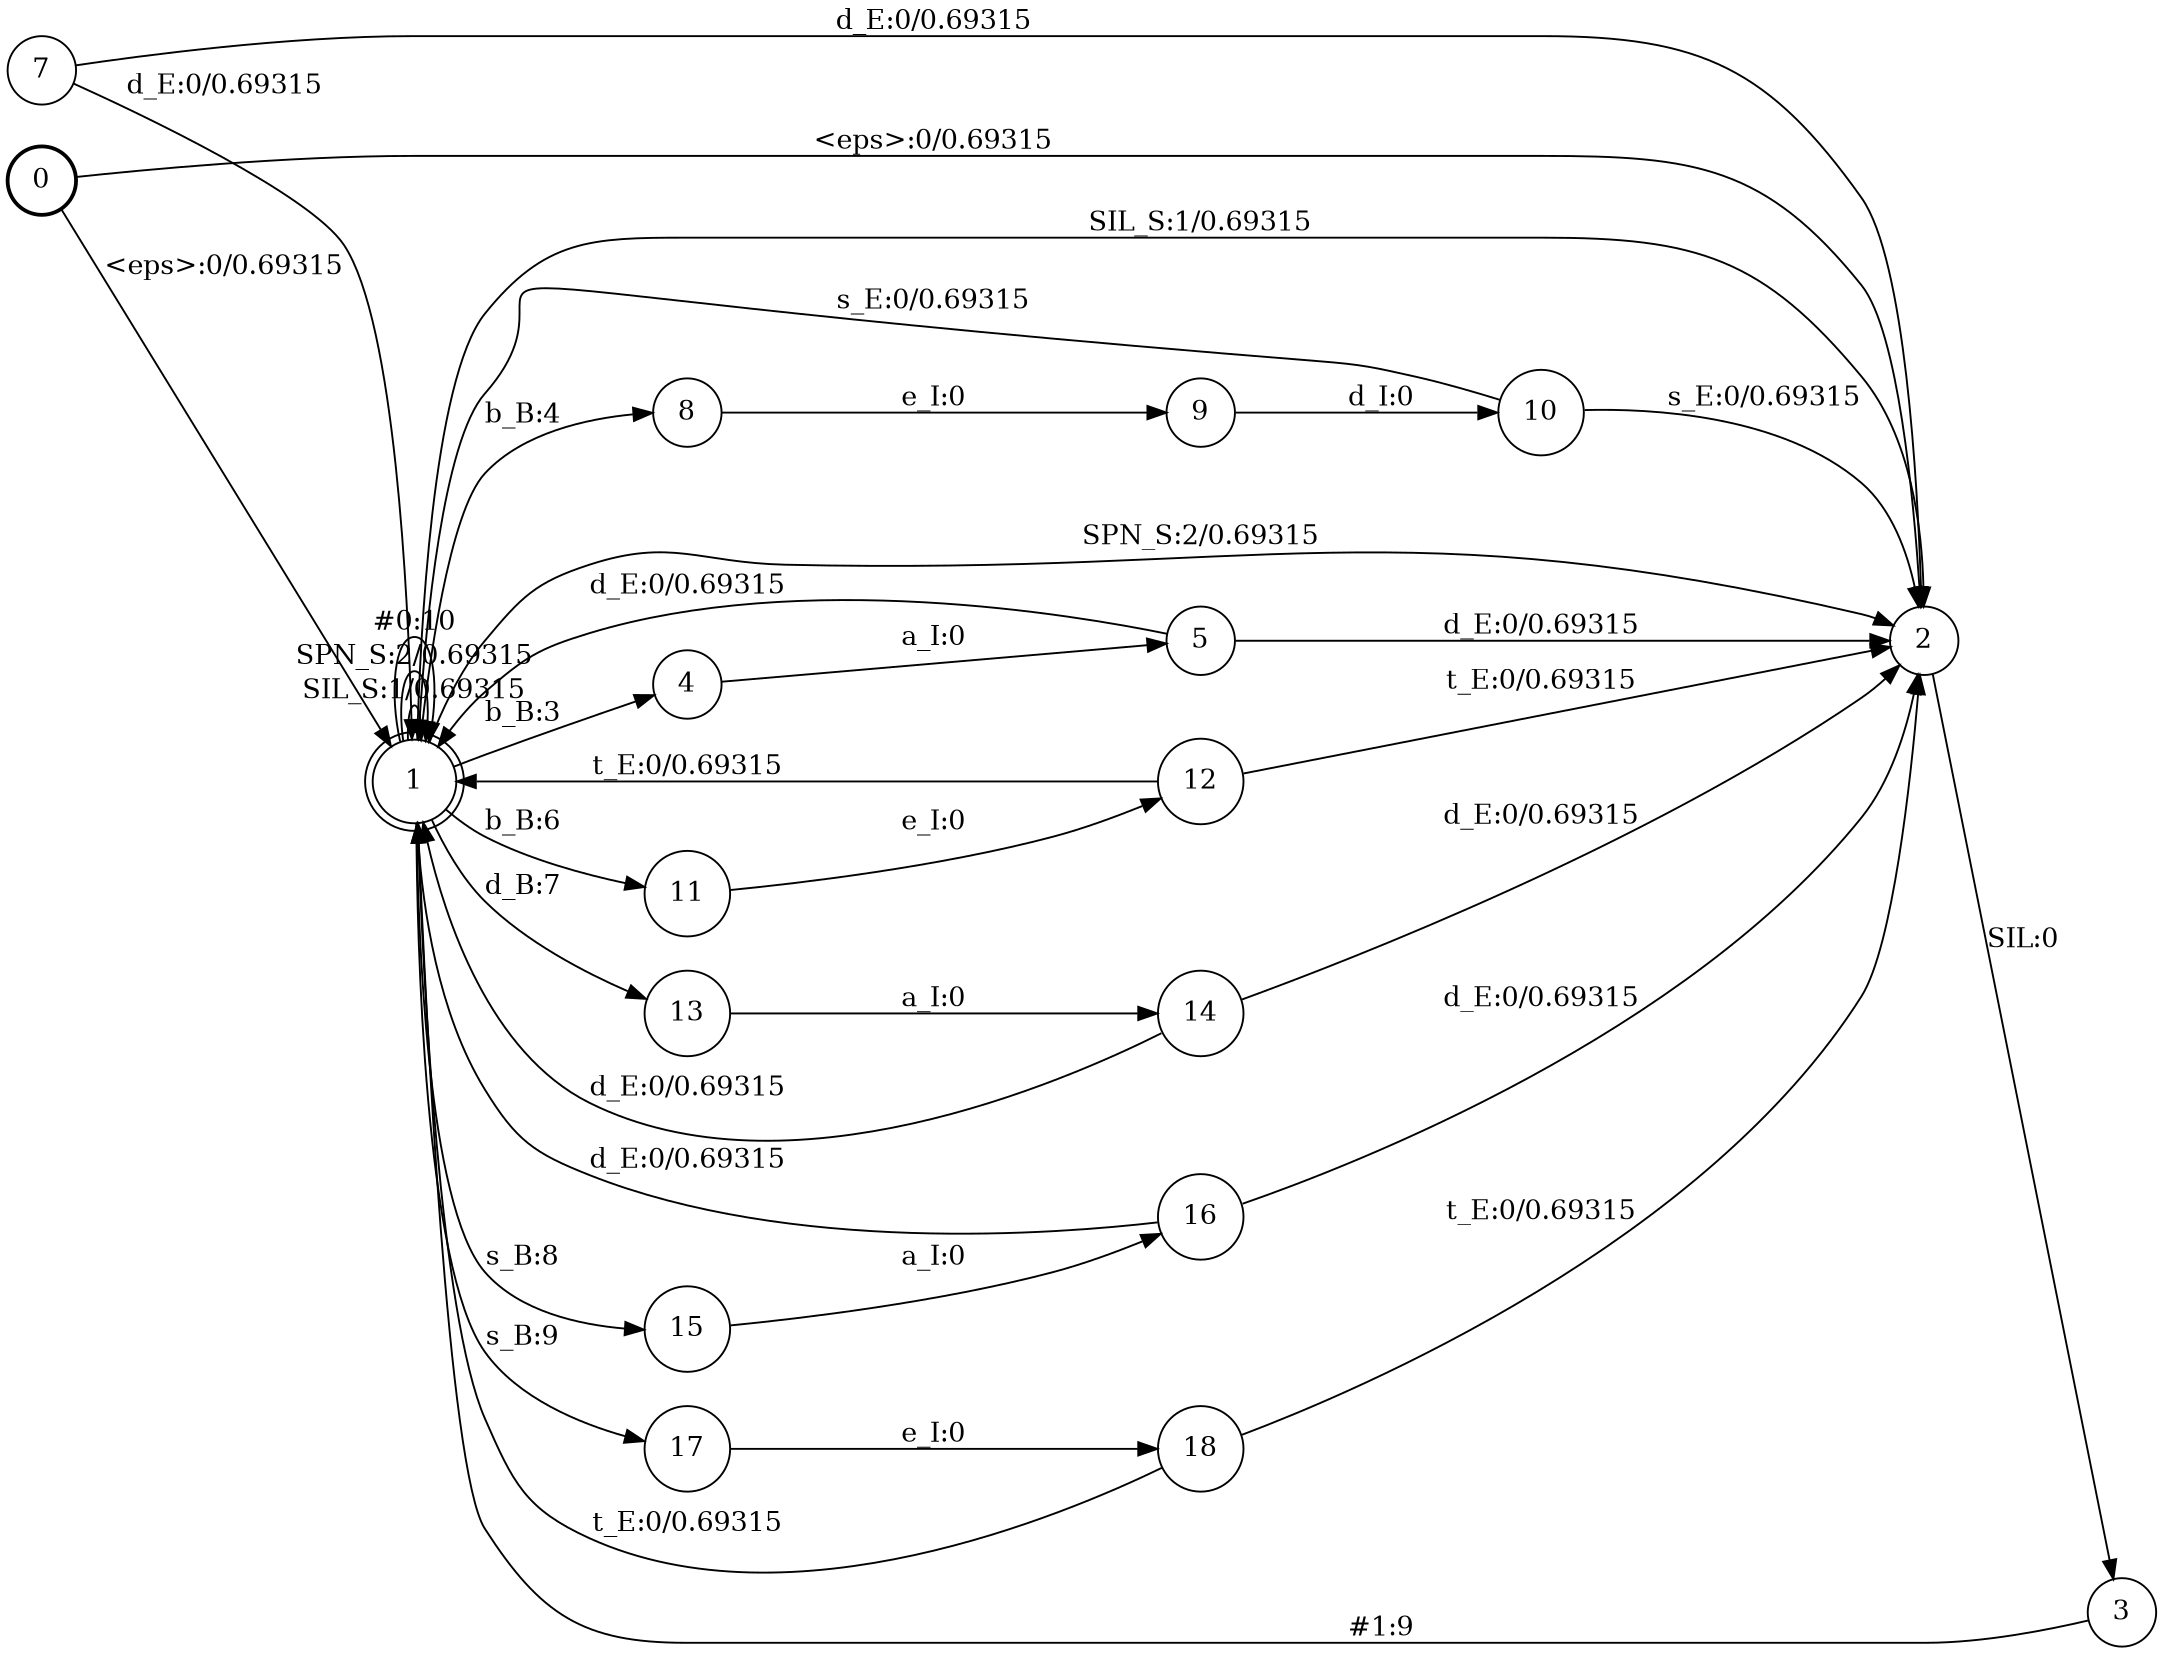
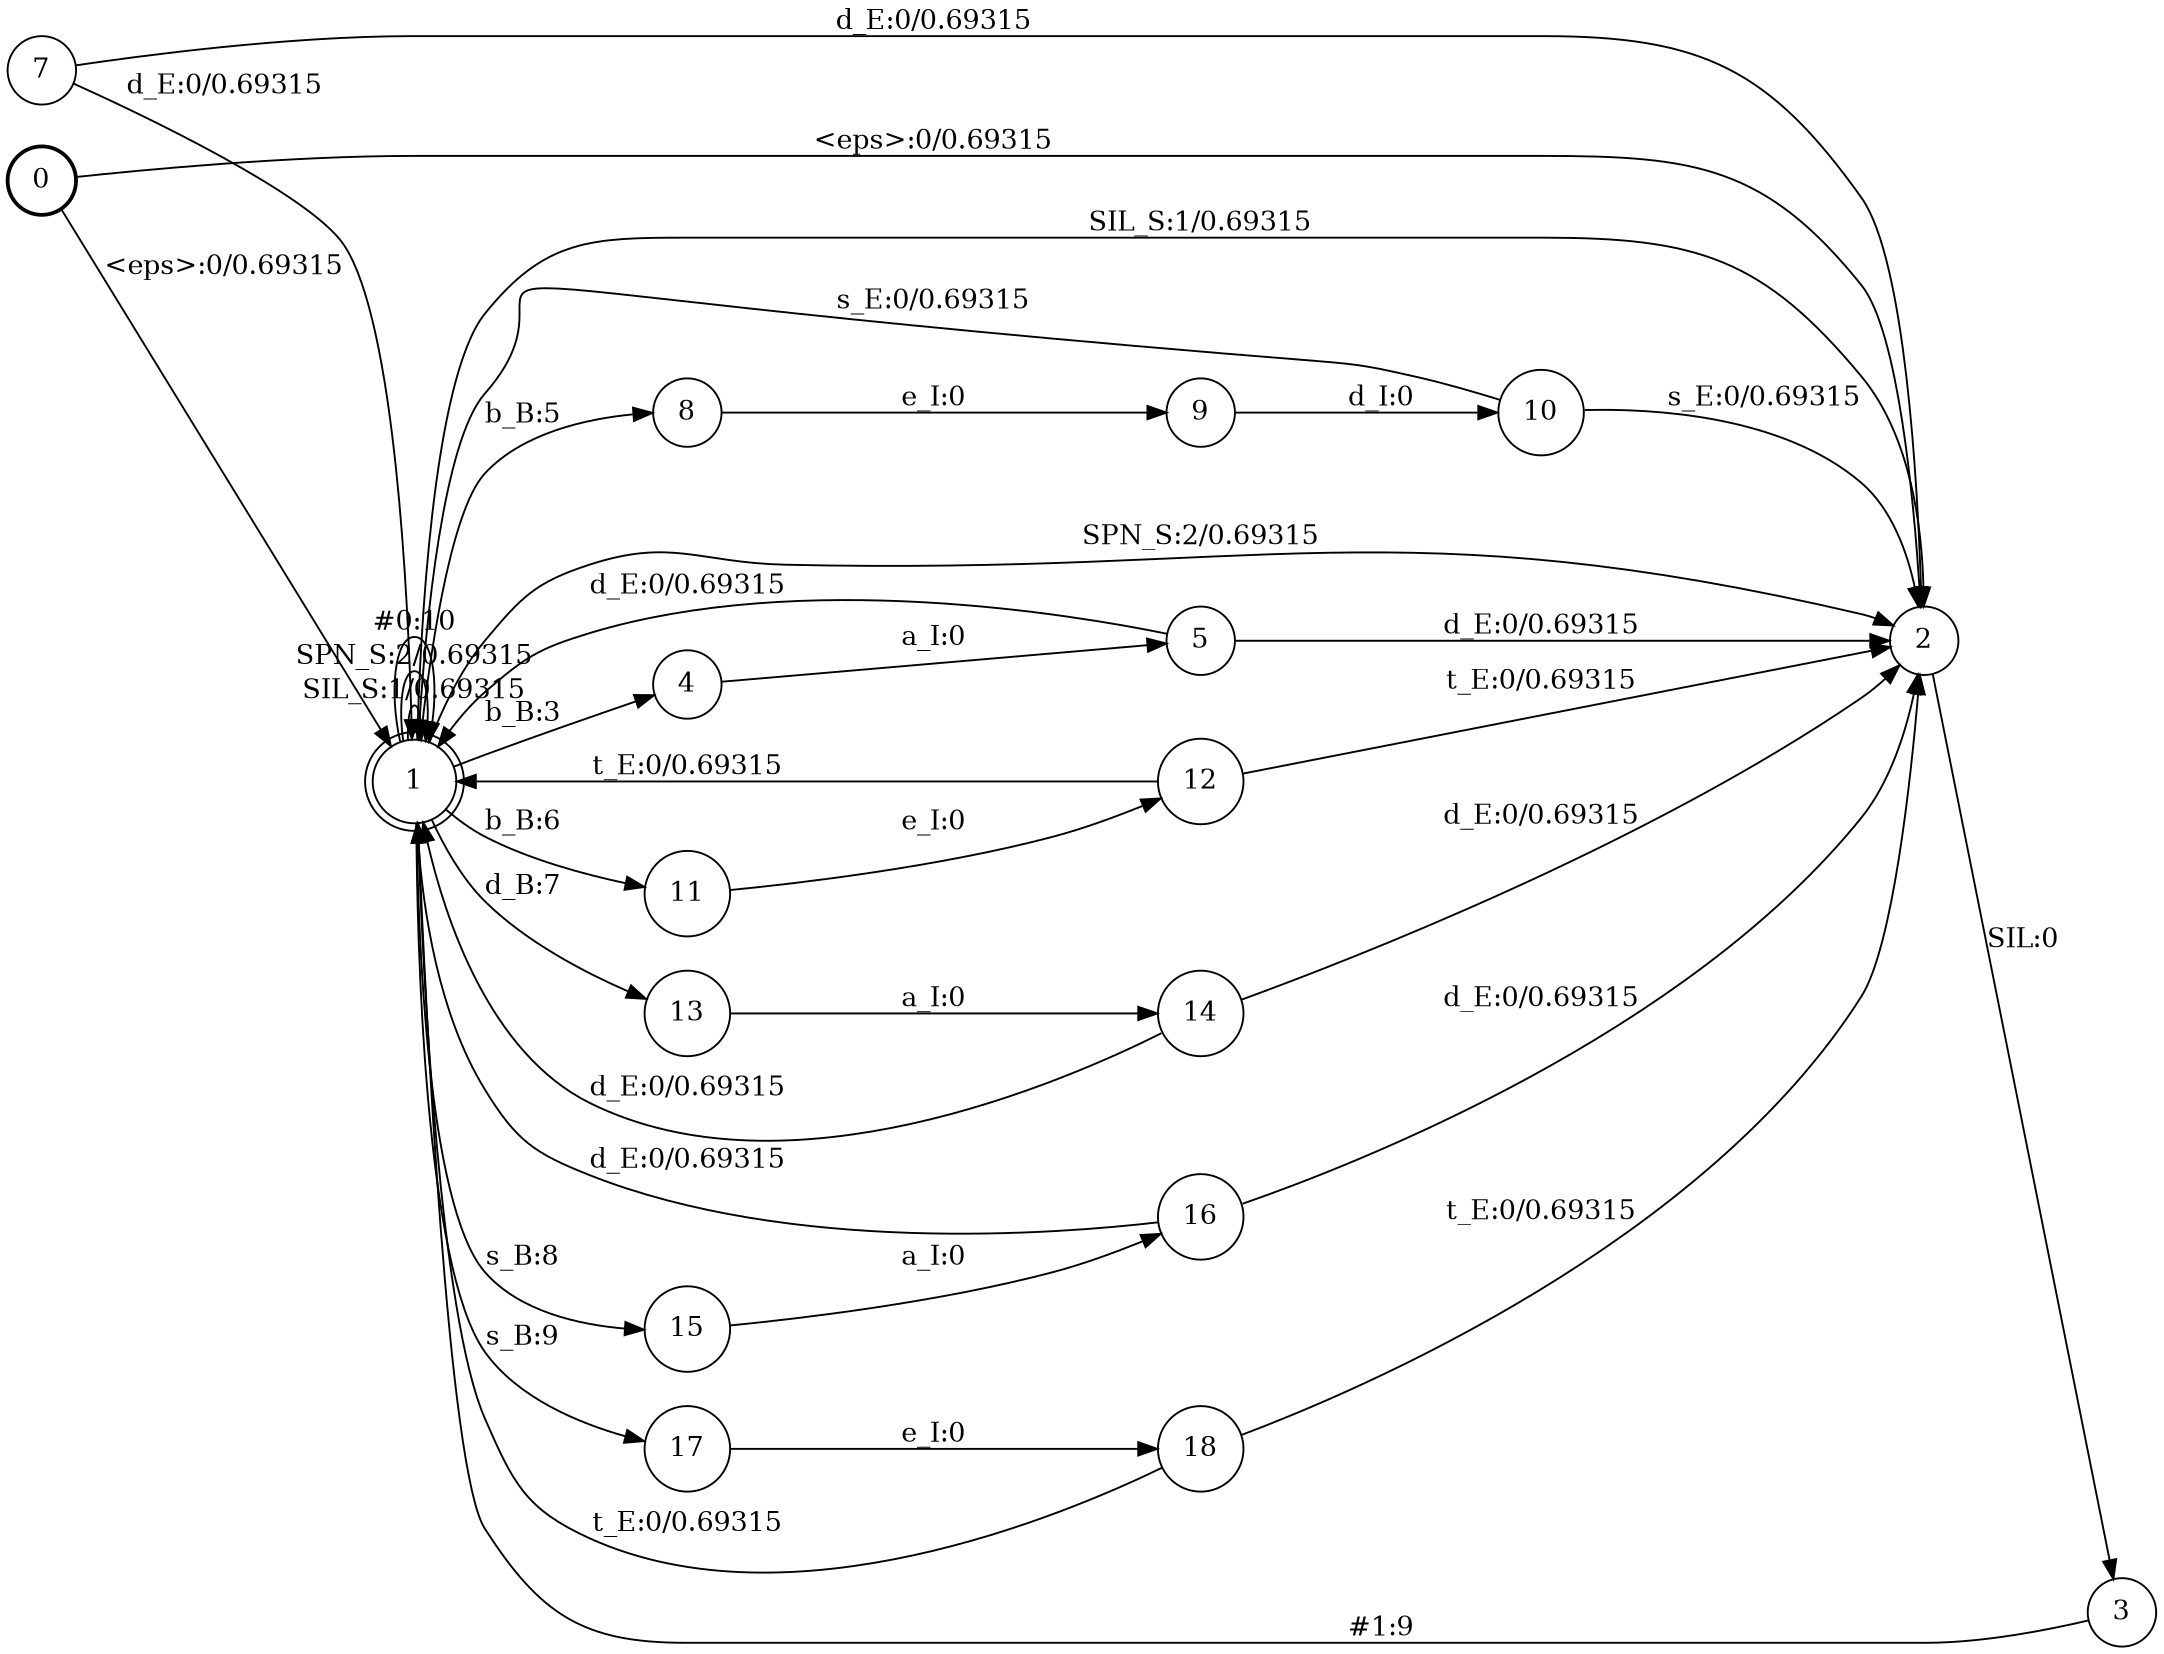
(523, 415) -> (523, 415)
